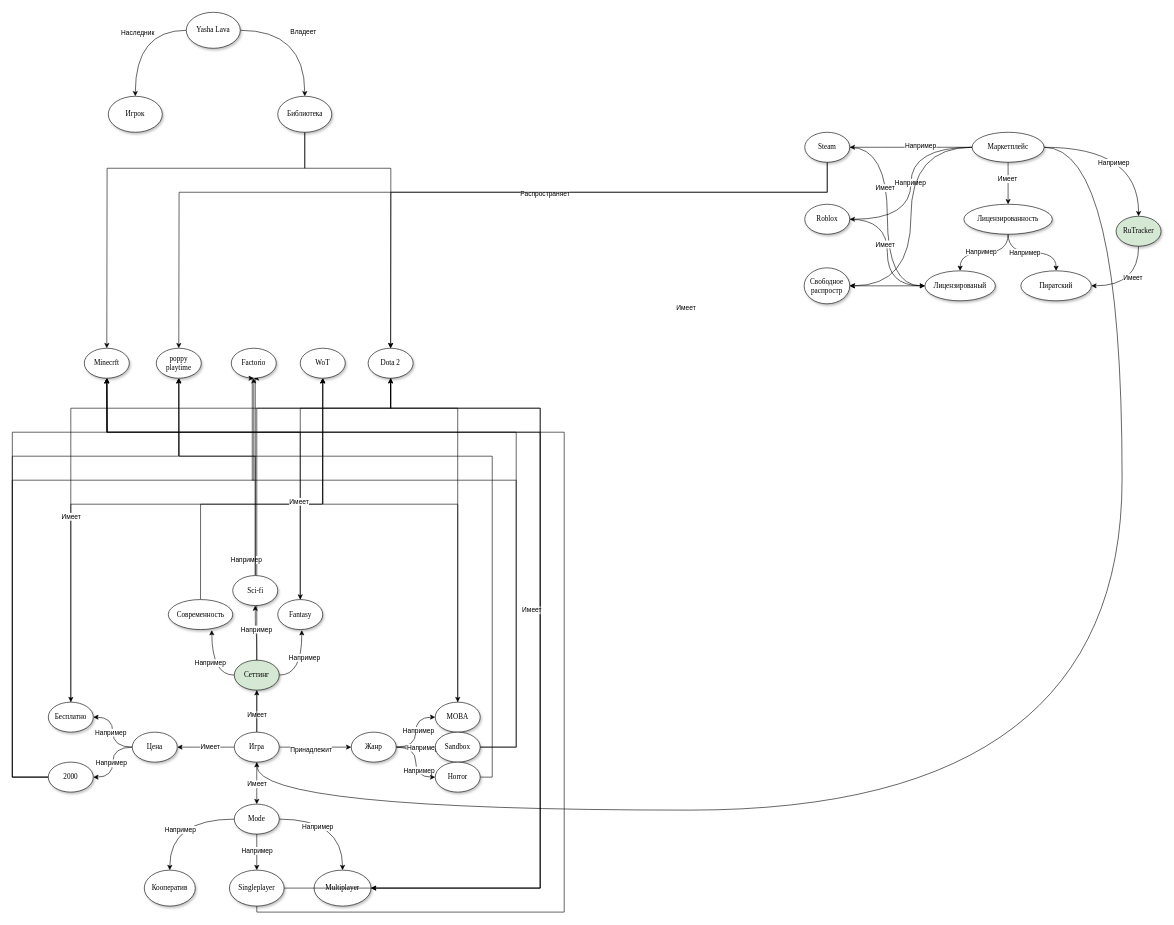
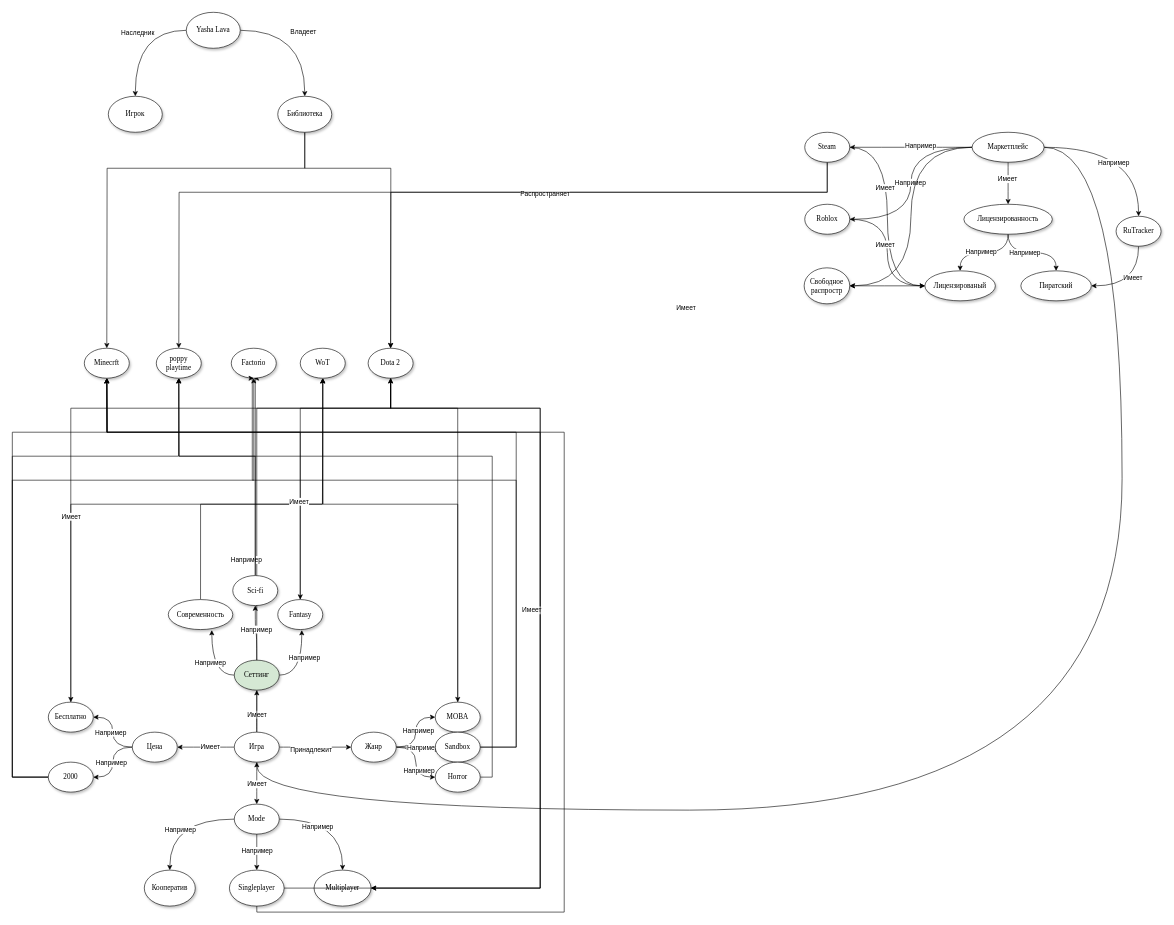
(1139, 231) -> (1139, 231)
